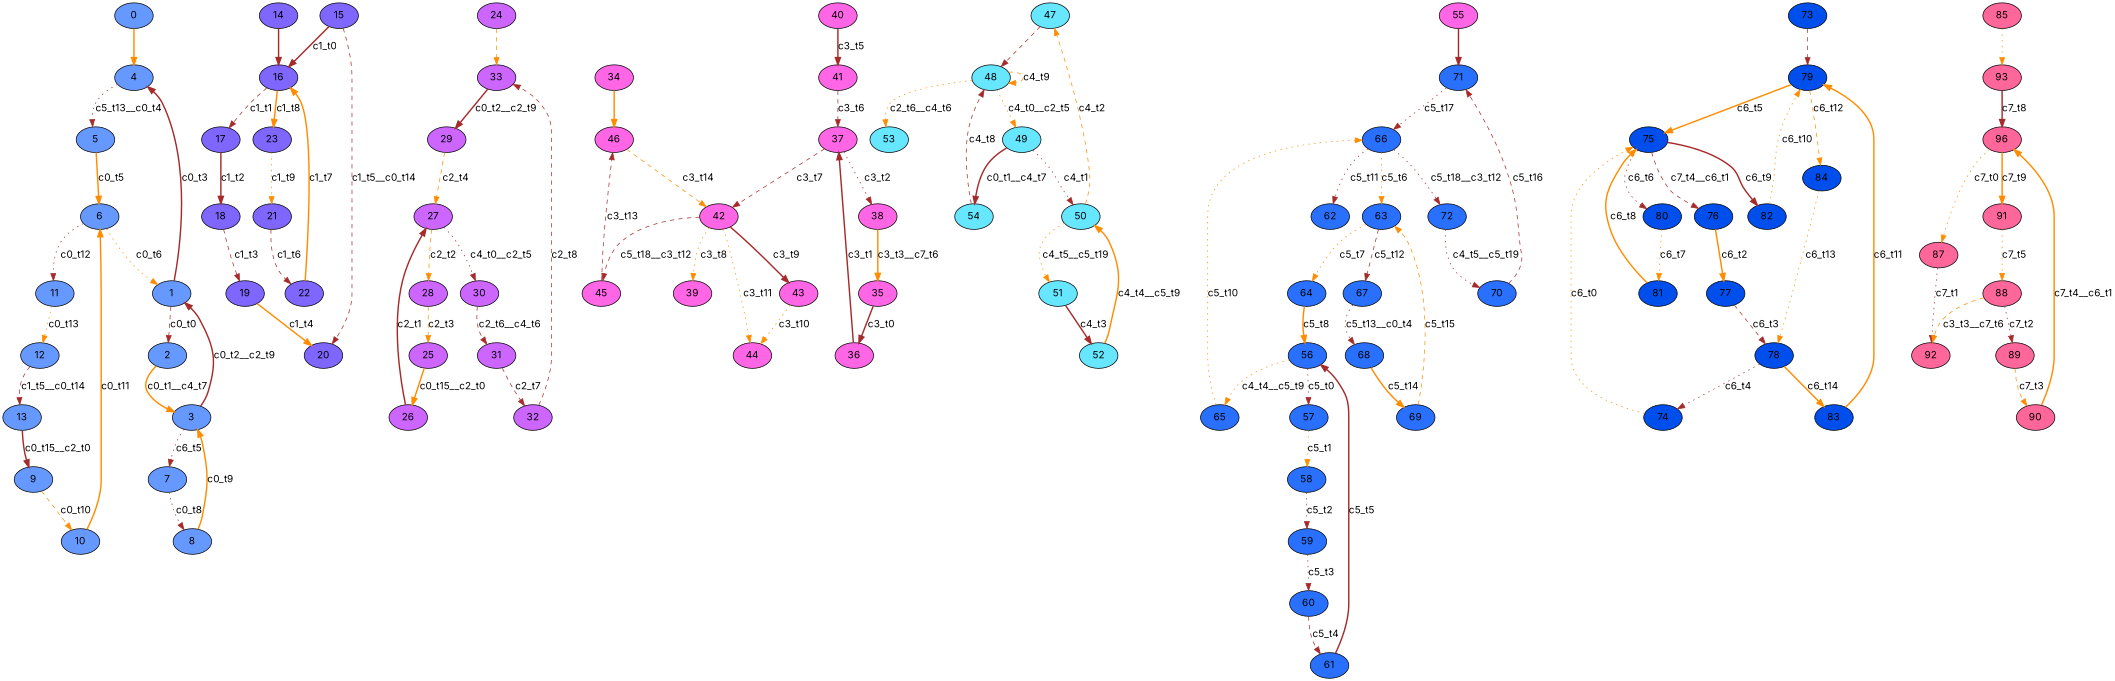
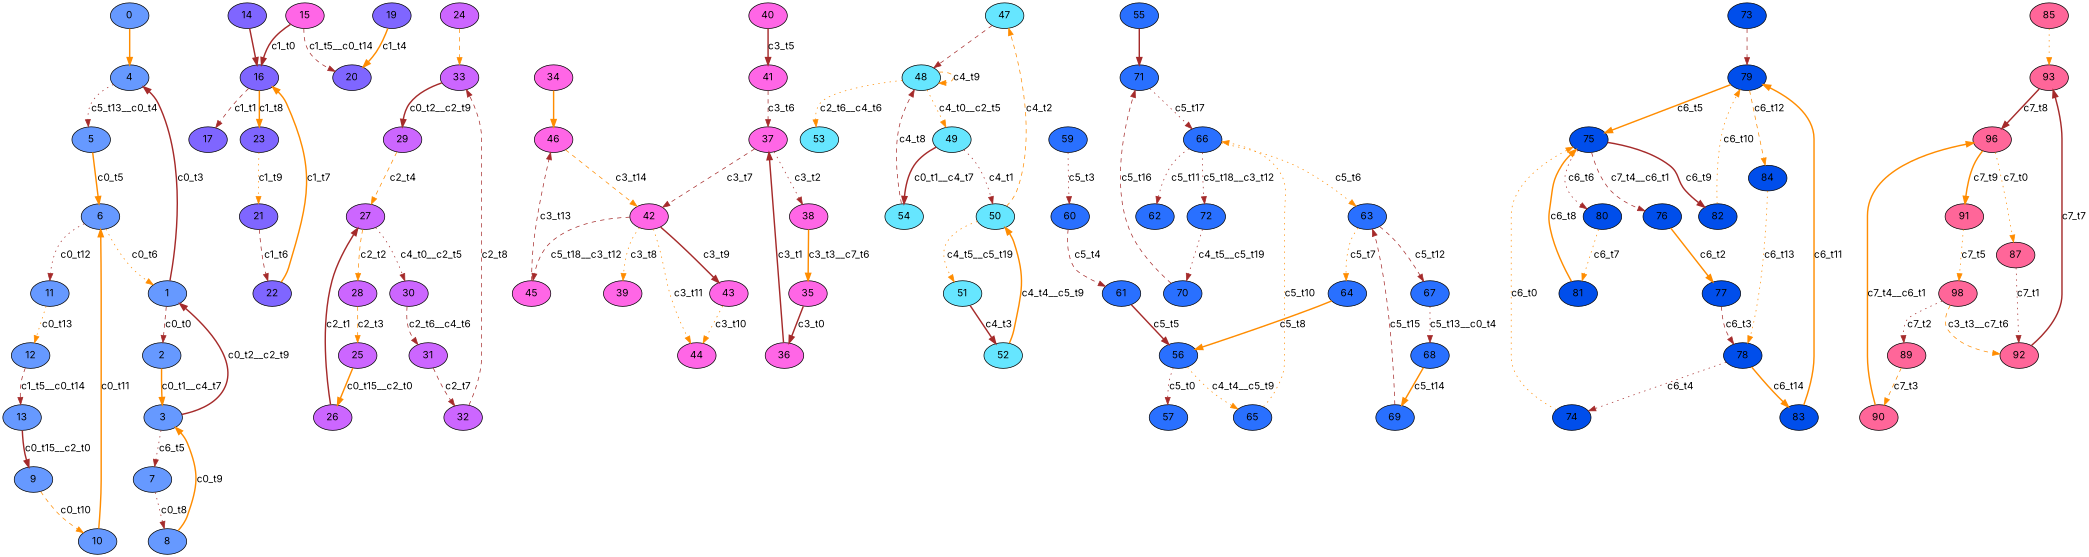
(339, 16) -> (305, 16)
(1458, 16) -> (1139, 16)
(221, 217) -> none
none -> (2062, 226)
(2002, 294) -> (1958, 294)
(1424, 316) -> (1389, 320)
(1307, 480) -> none
